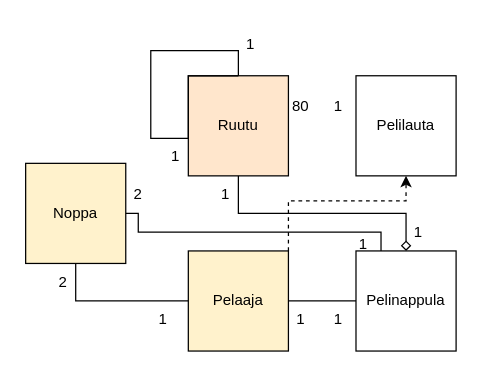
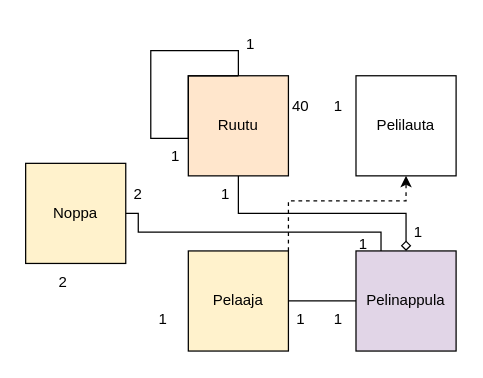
(301, 107) -> (301, 107)
(114, 301) -> none
(406, 301) -> (406, 301)
